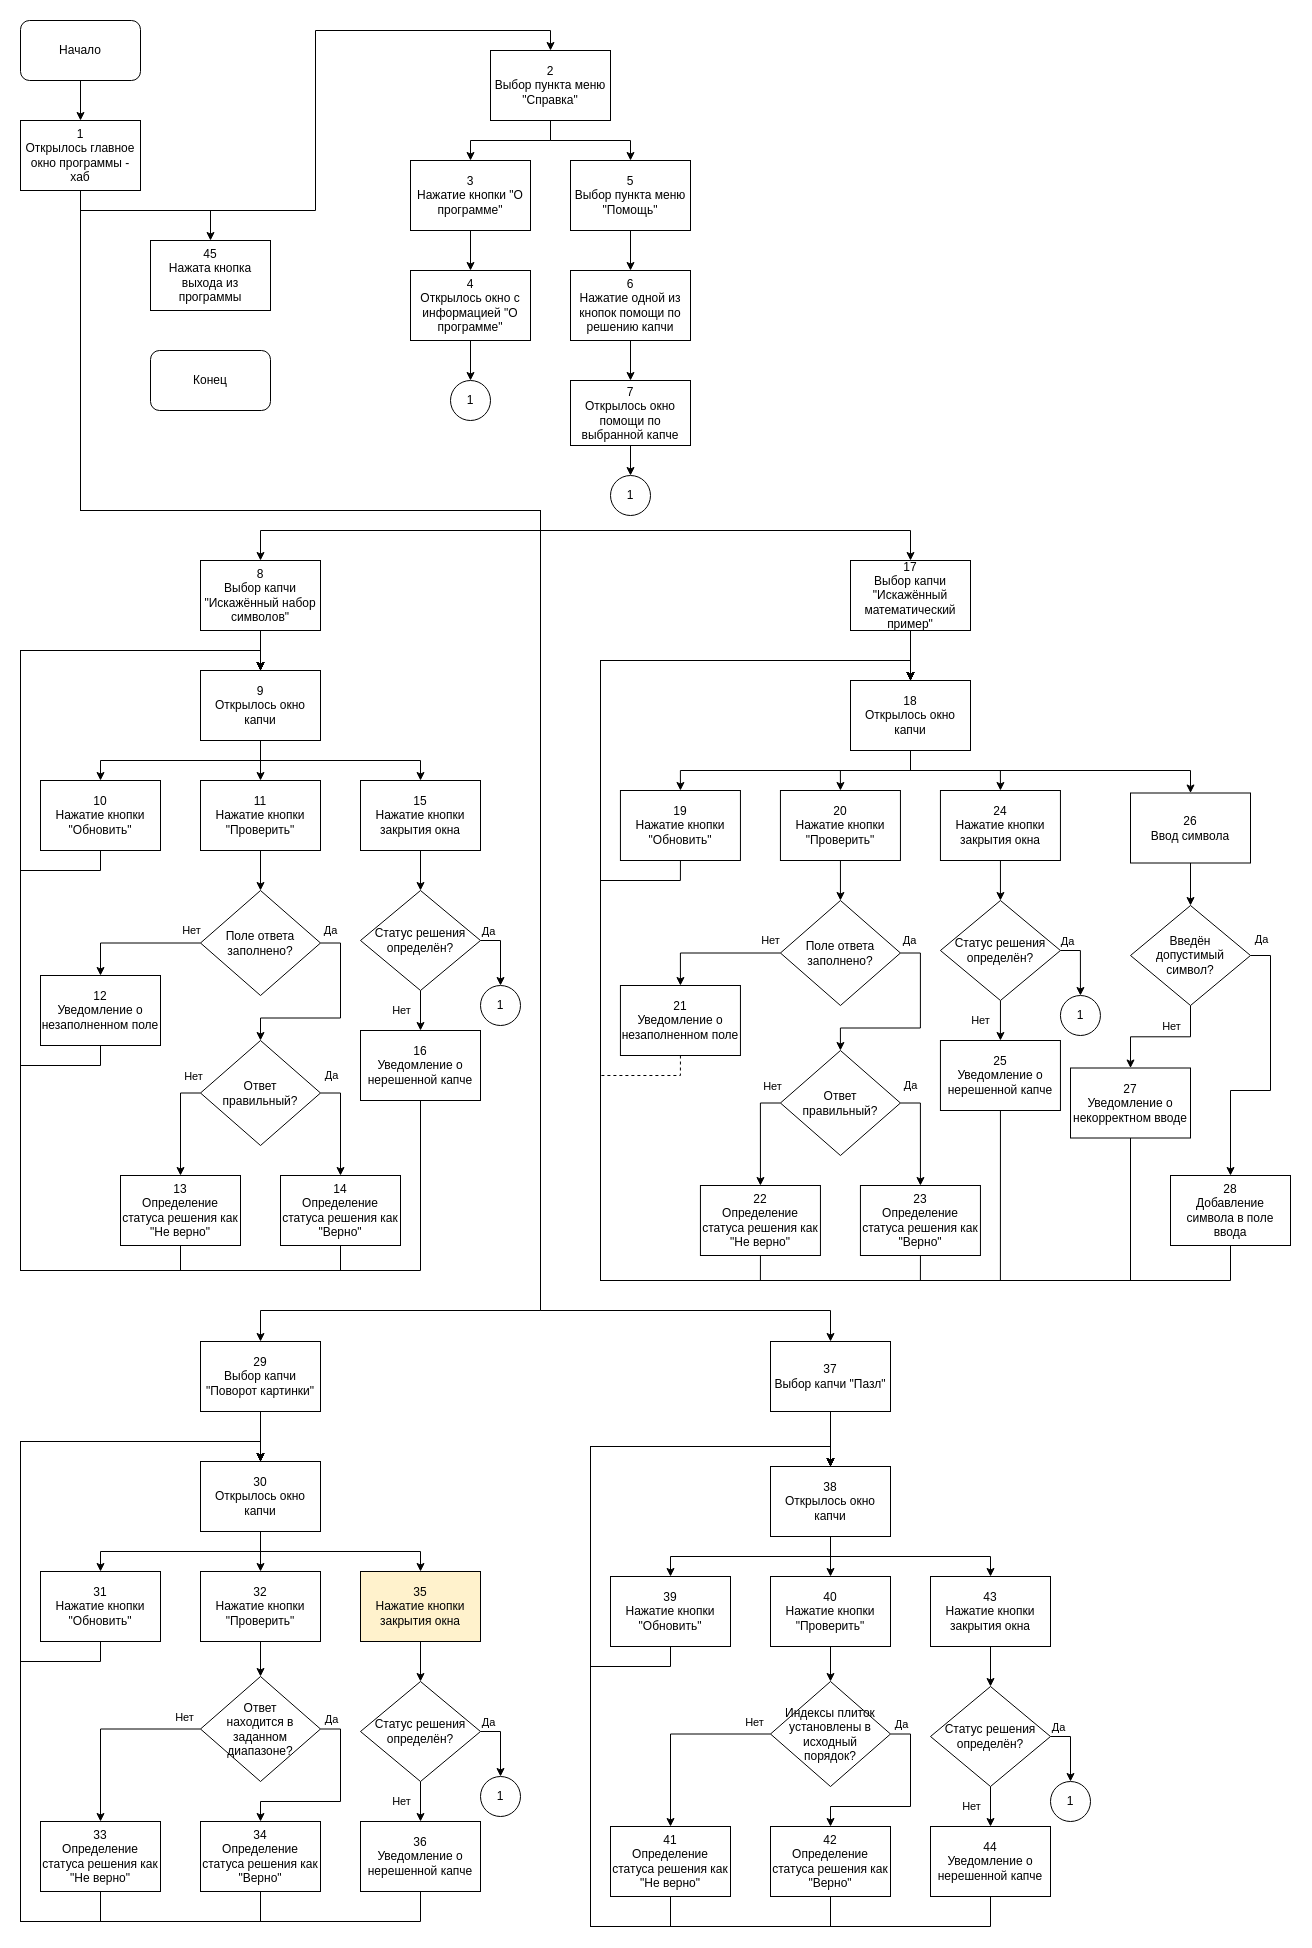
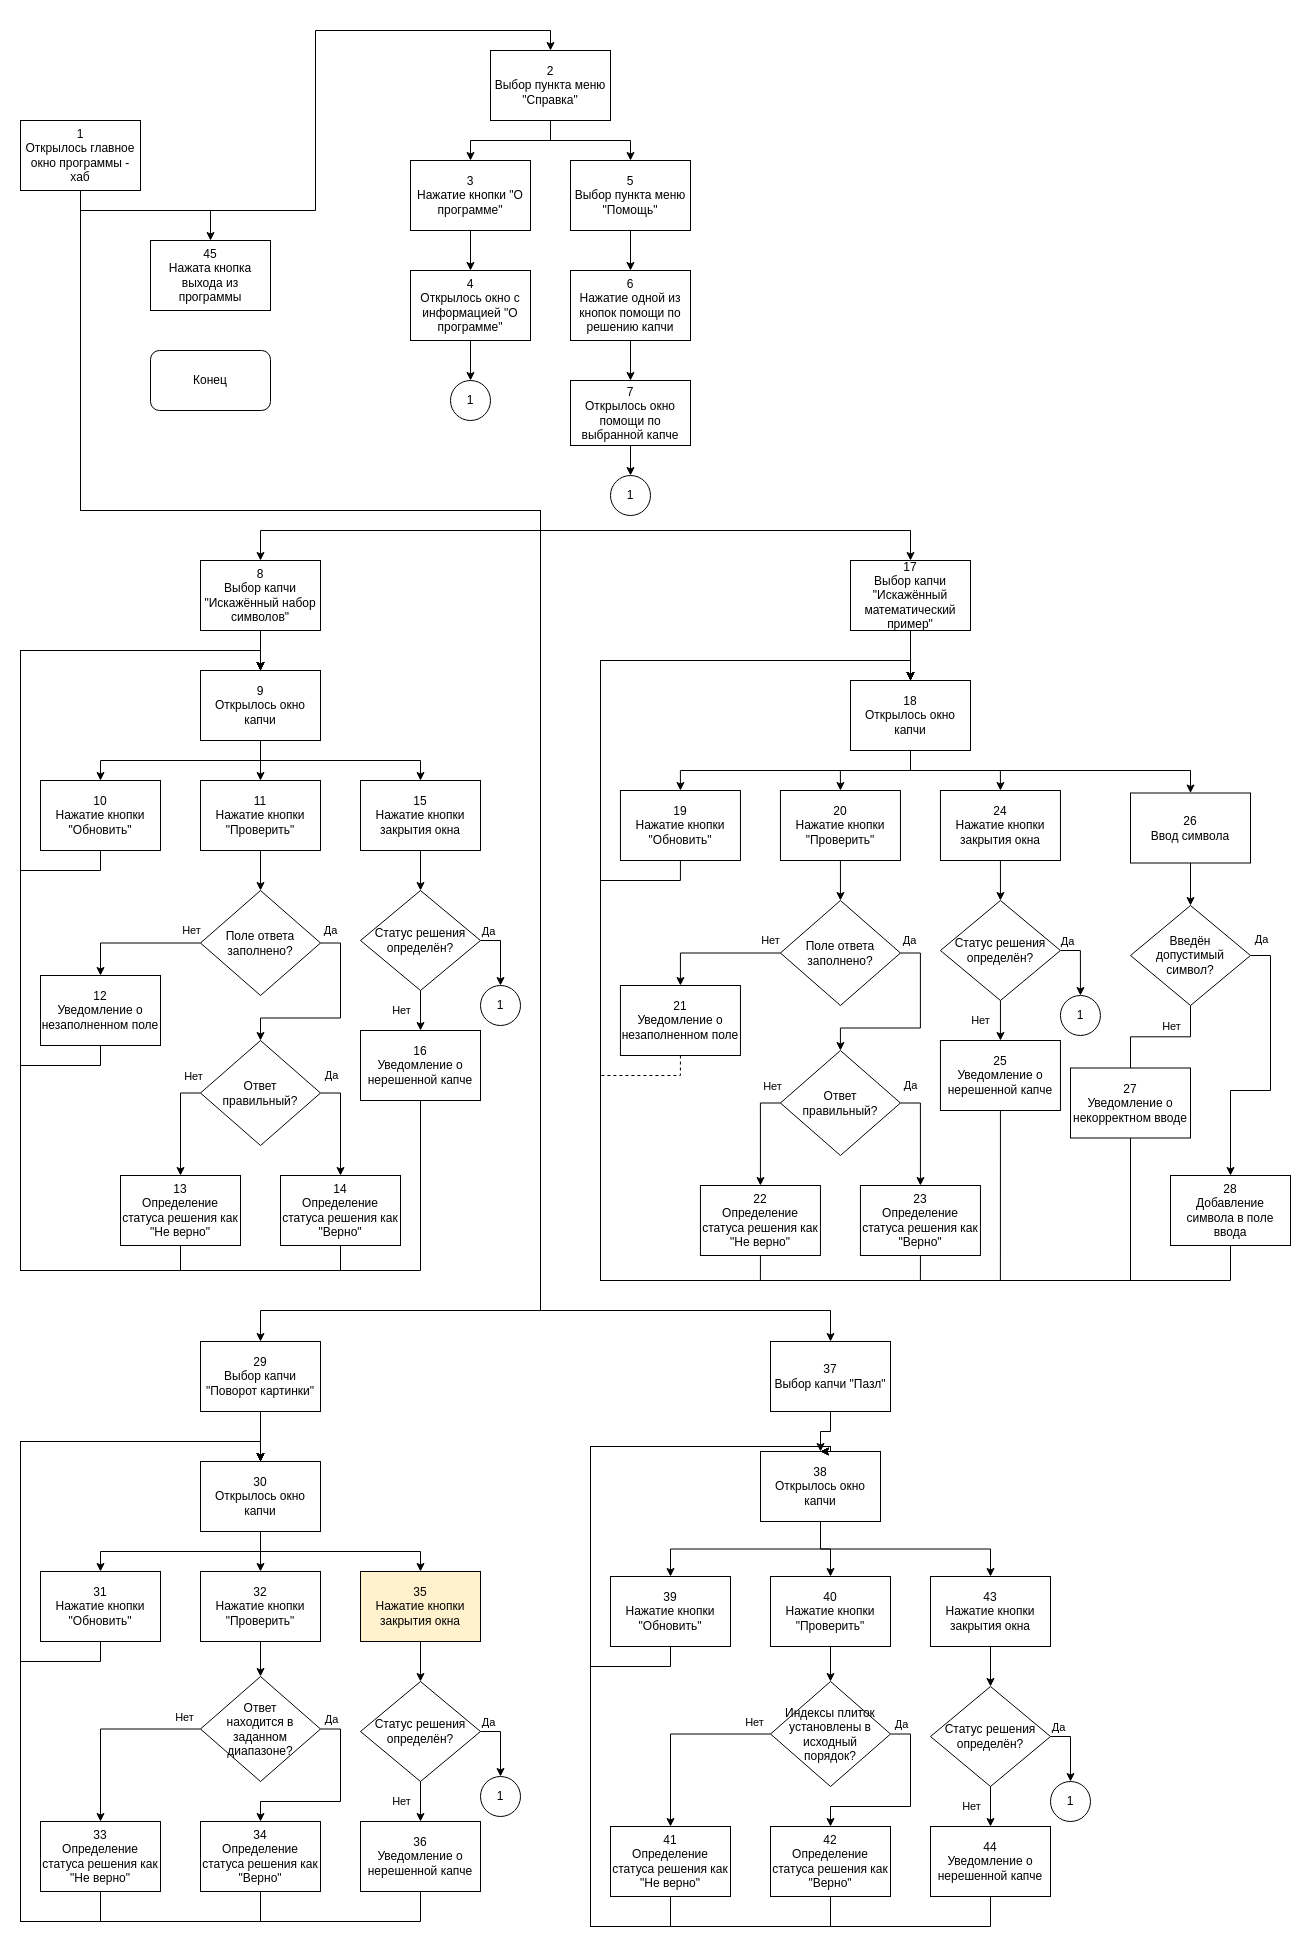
(81, 51) -> none
(81, 97) -> none
(1131, 1060) -> (1131, 1062)
(831, 1502) -> (821, 1487)
